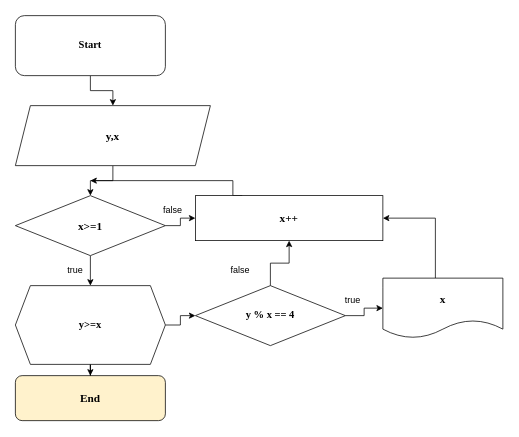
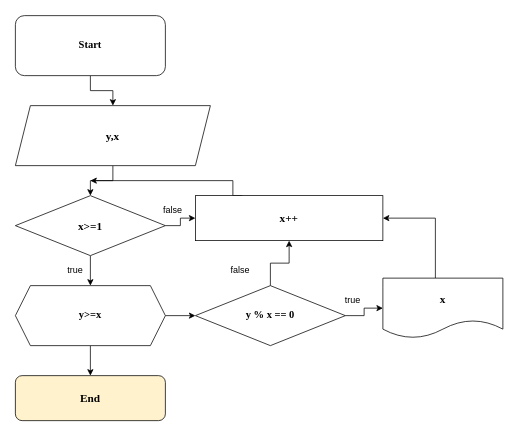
(270, 315) -> (270, 315)
(90, 325) -> (90, 315)
